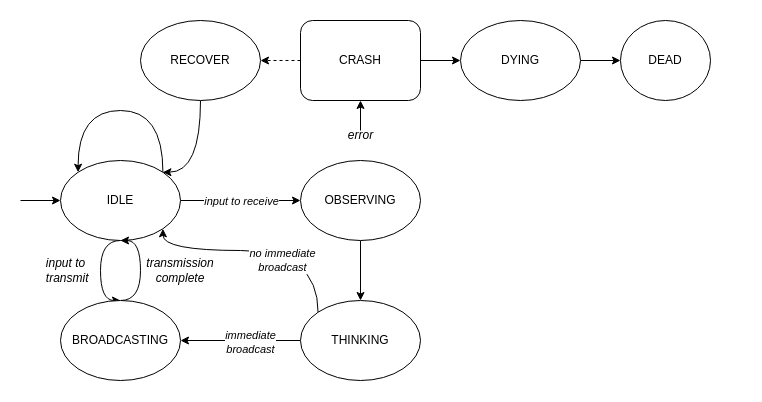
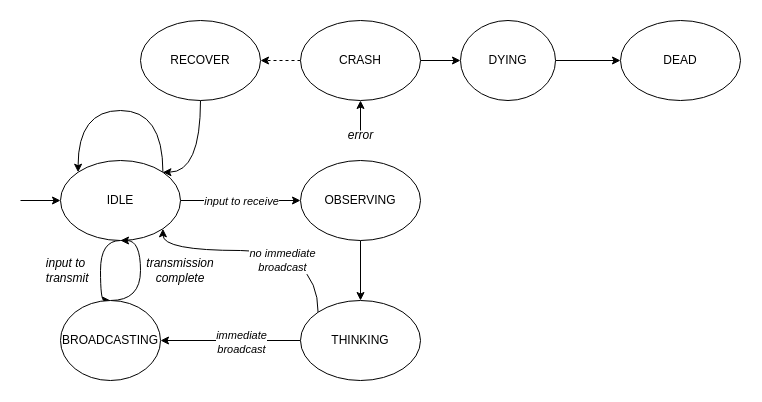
(361, 61) -> (361, 61)
(521, 61) -> (508, 61)
(666, 61) -> (681, 61)
(121, 341) -> (111, 341)
